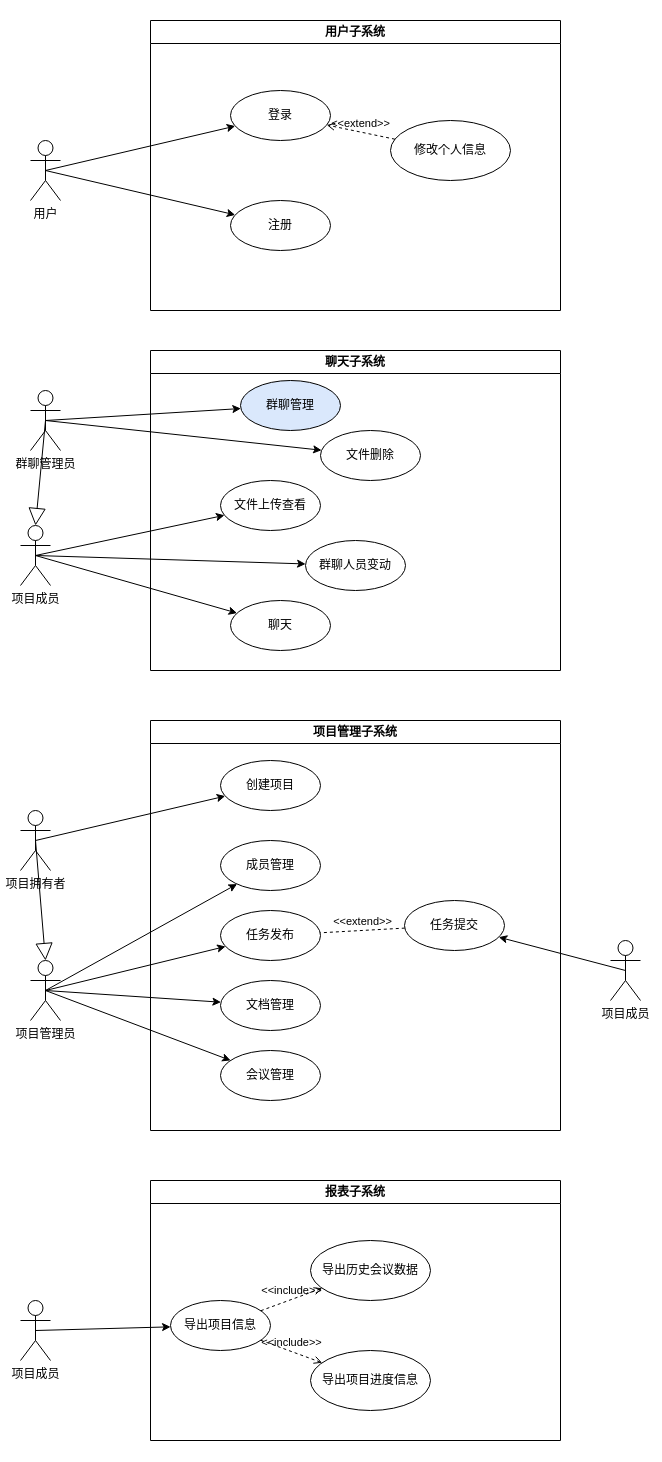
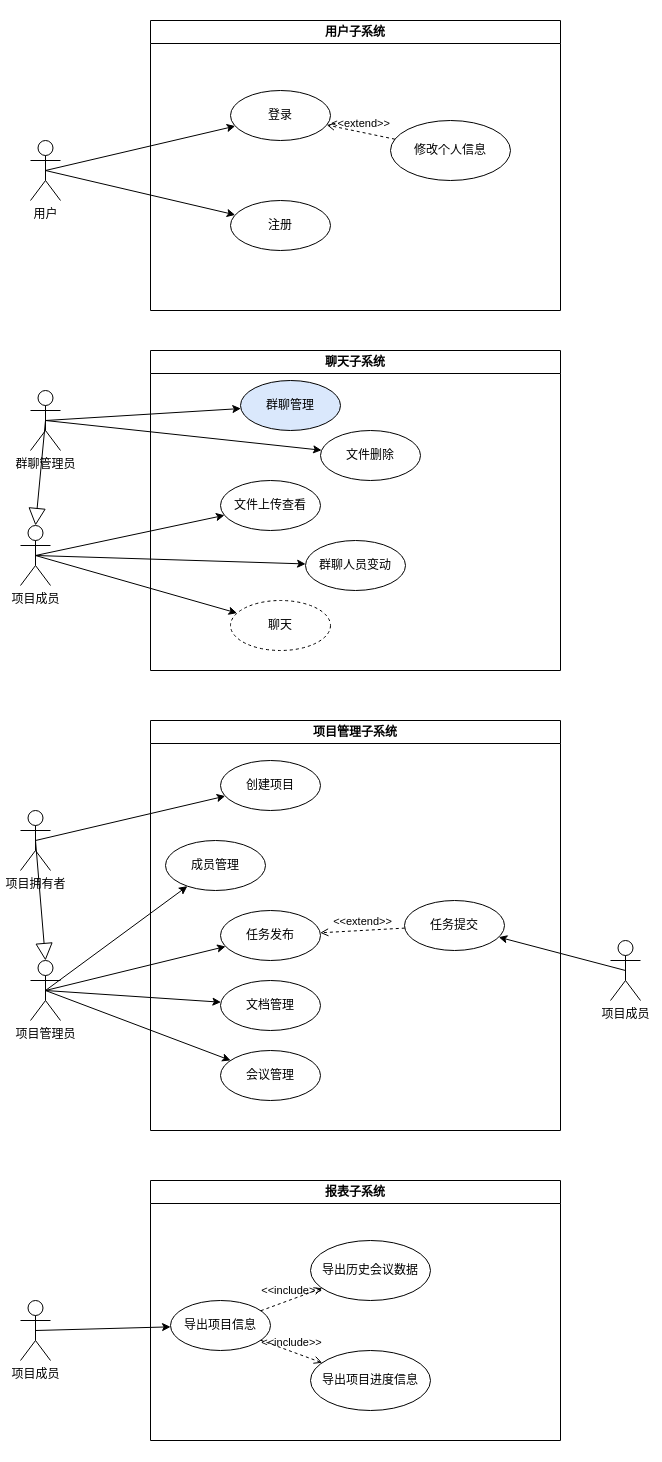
(281, 626) -> (281, 626)
(271, 866) -> (216, 866)
(324, 933) -> (325, 933)
